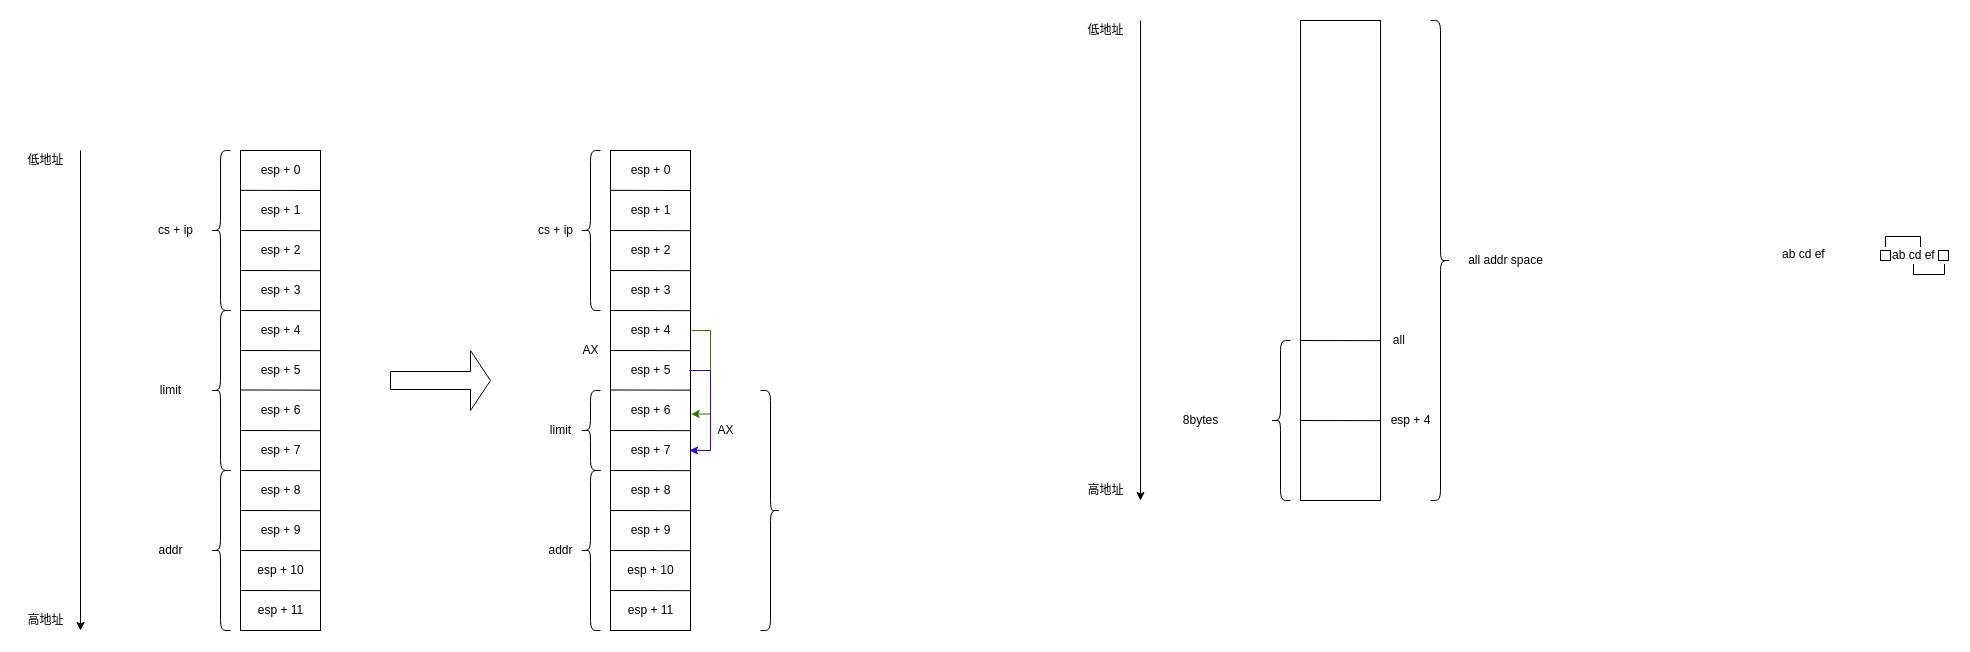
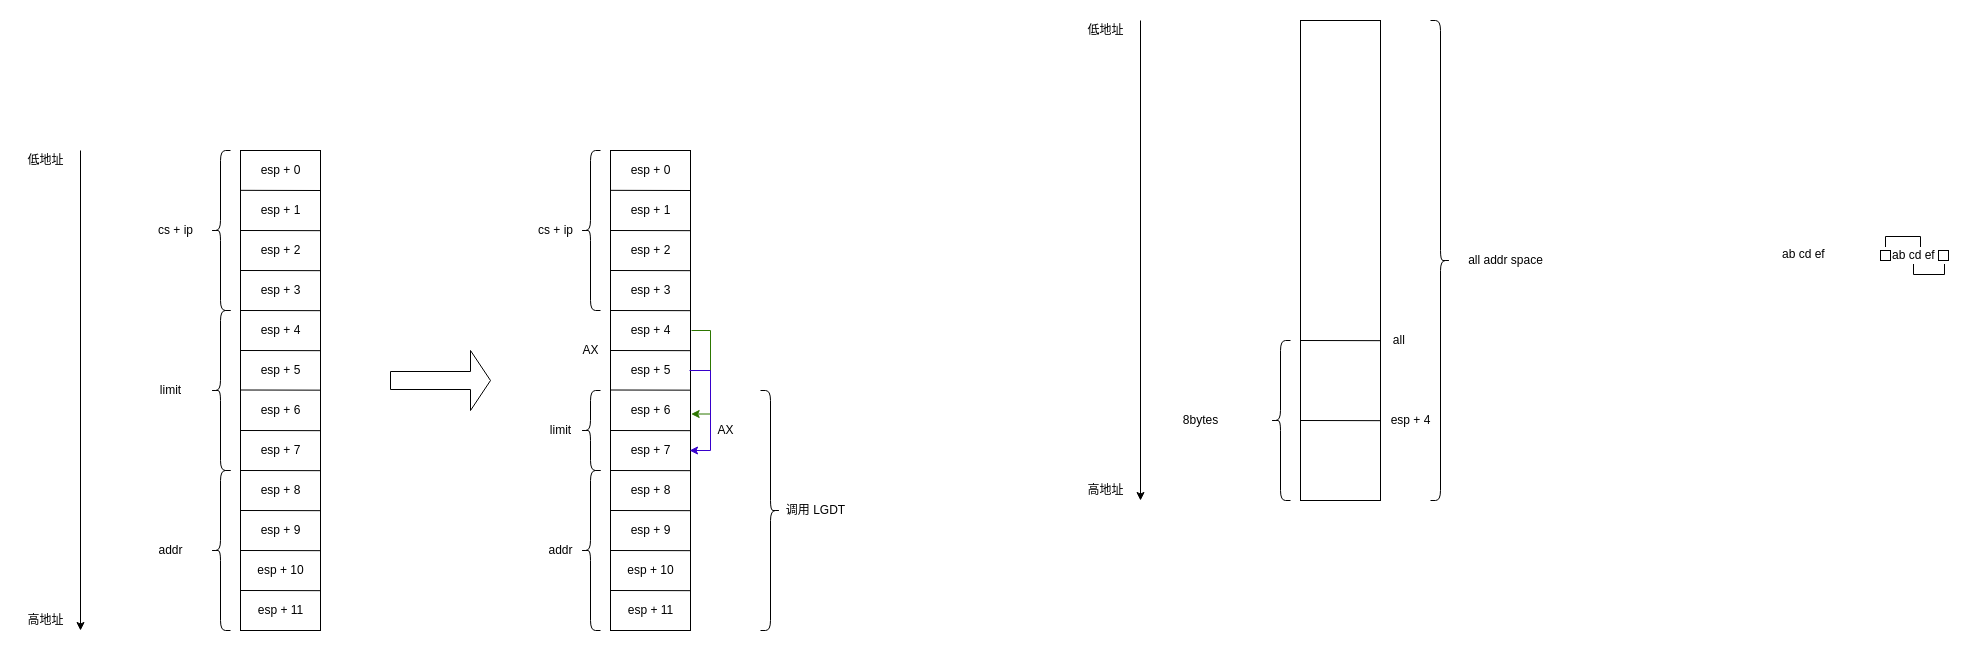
none -> (816, 511)
